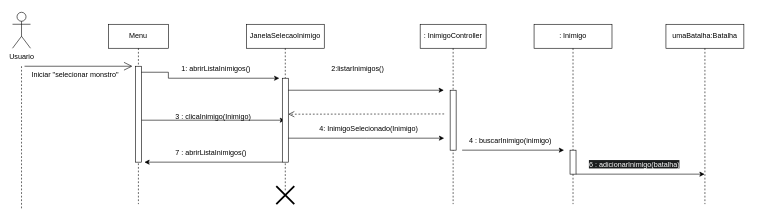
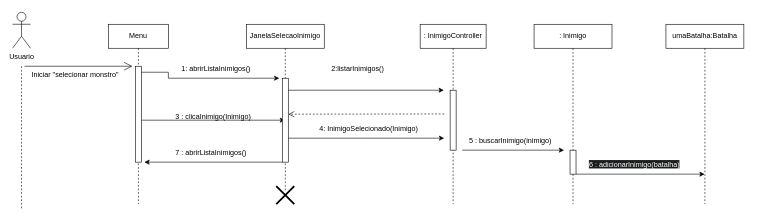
(514, 141) -> (514, 141)
